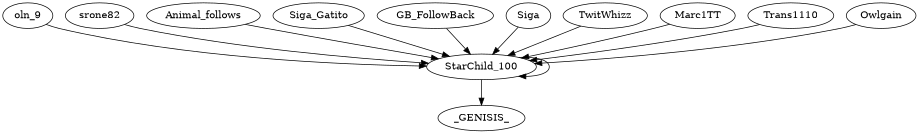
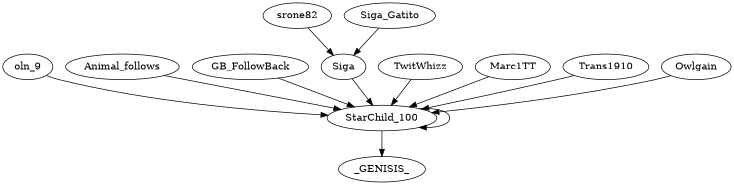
(791, 16) -> (606, 67)
(395, 40) -> (369, 39)
(272, 49) -> (318, 39)
